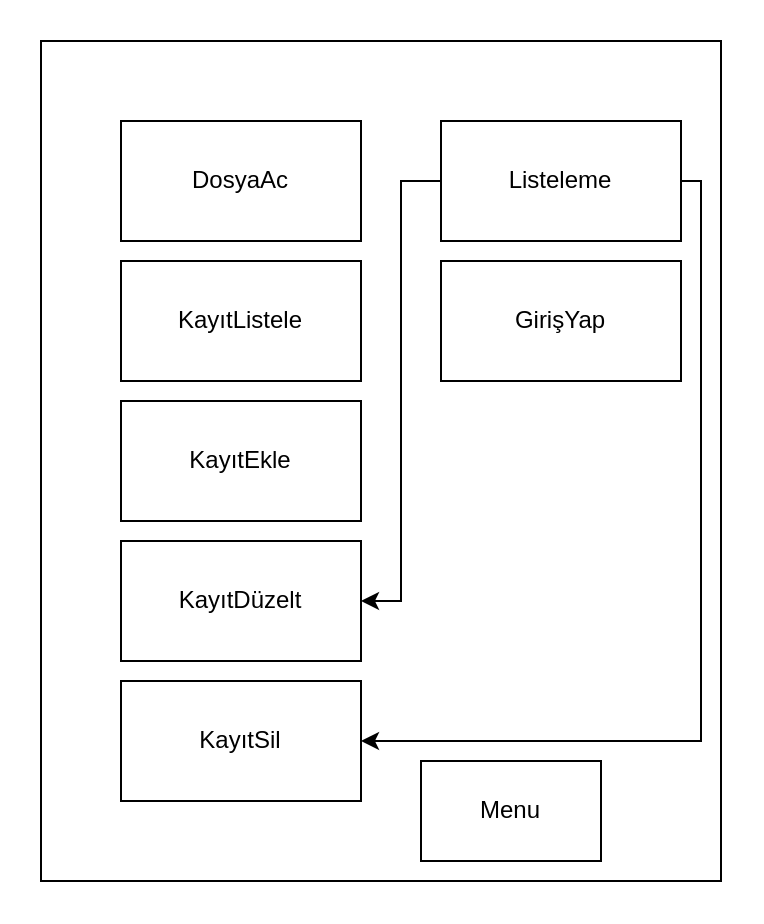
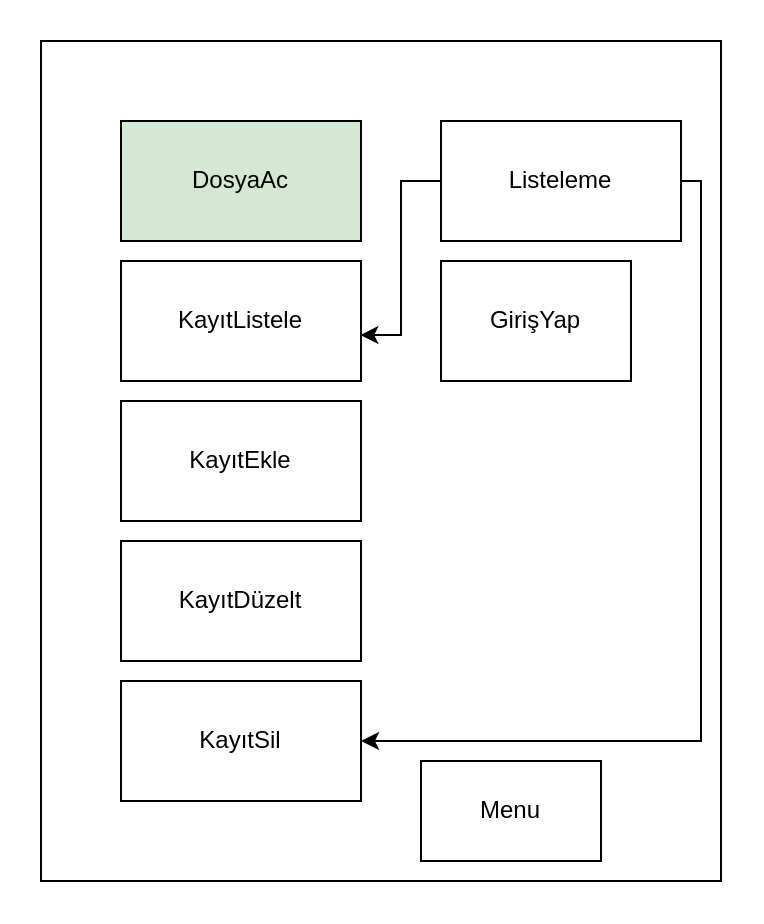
(241, 181) -> (241, 181)
(561, 321) -> (536, 321)
none -> (385, 335)
(401, 483) -> none
